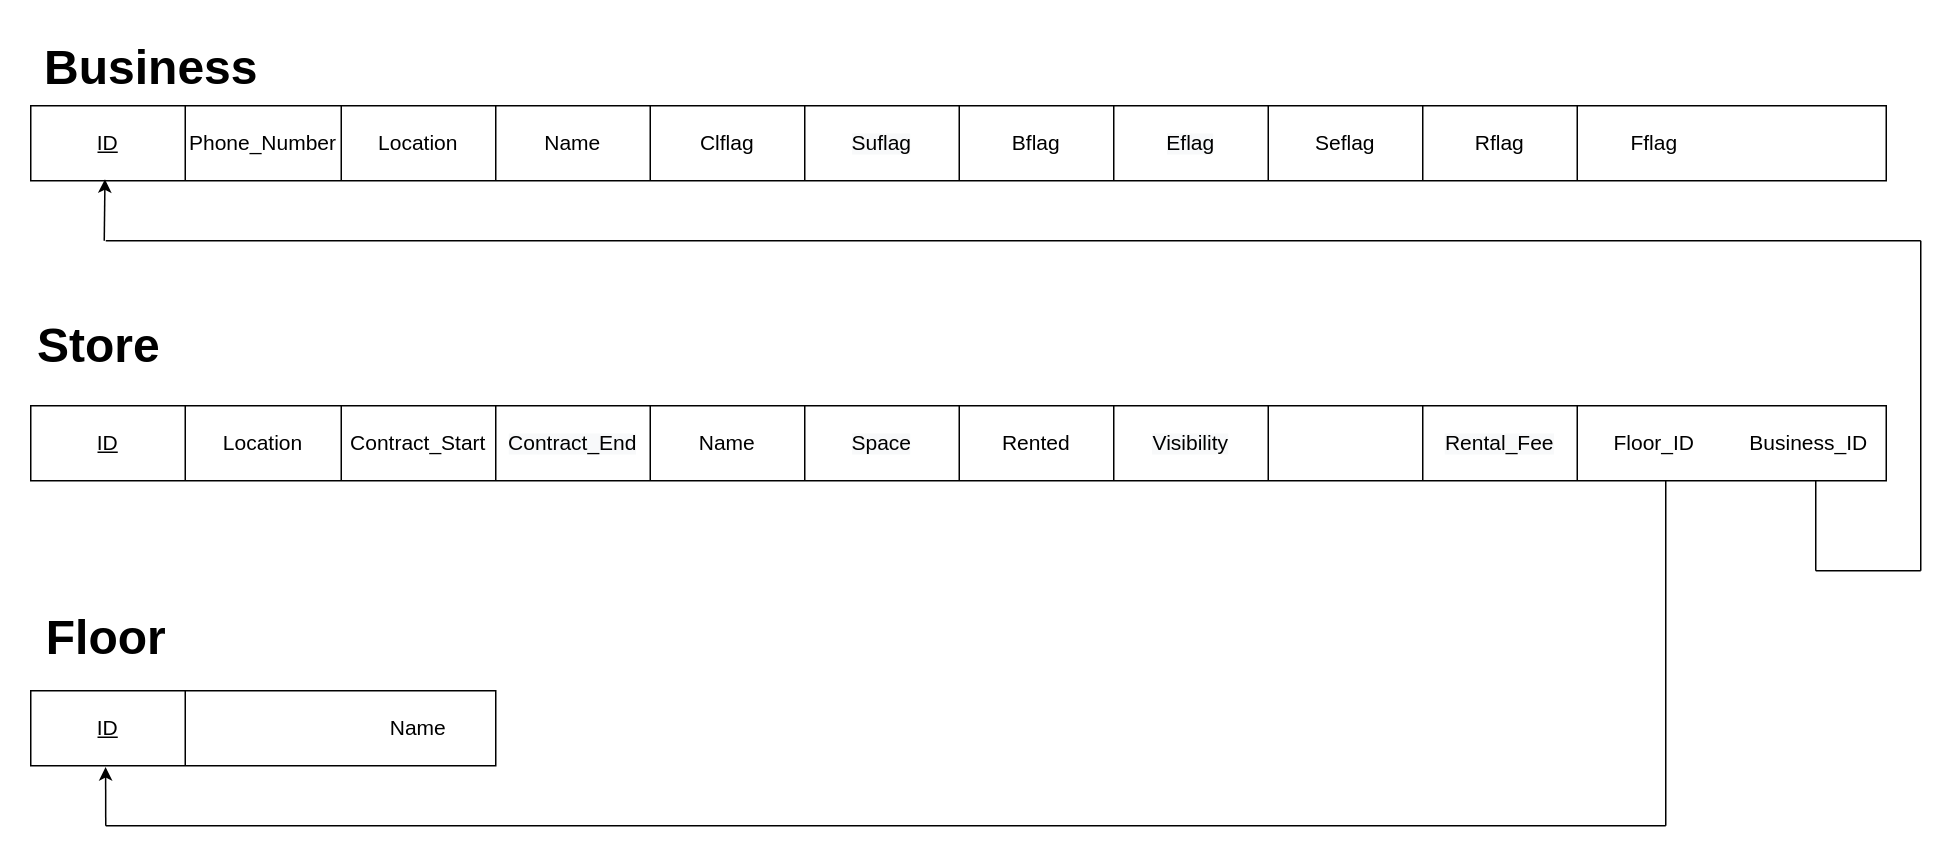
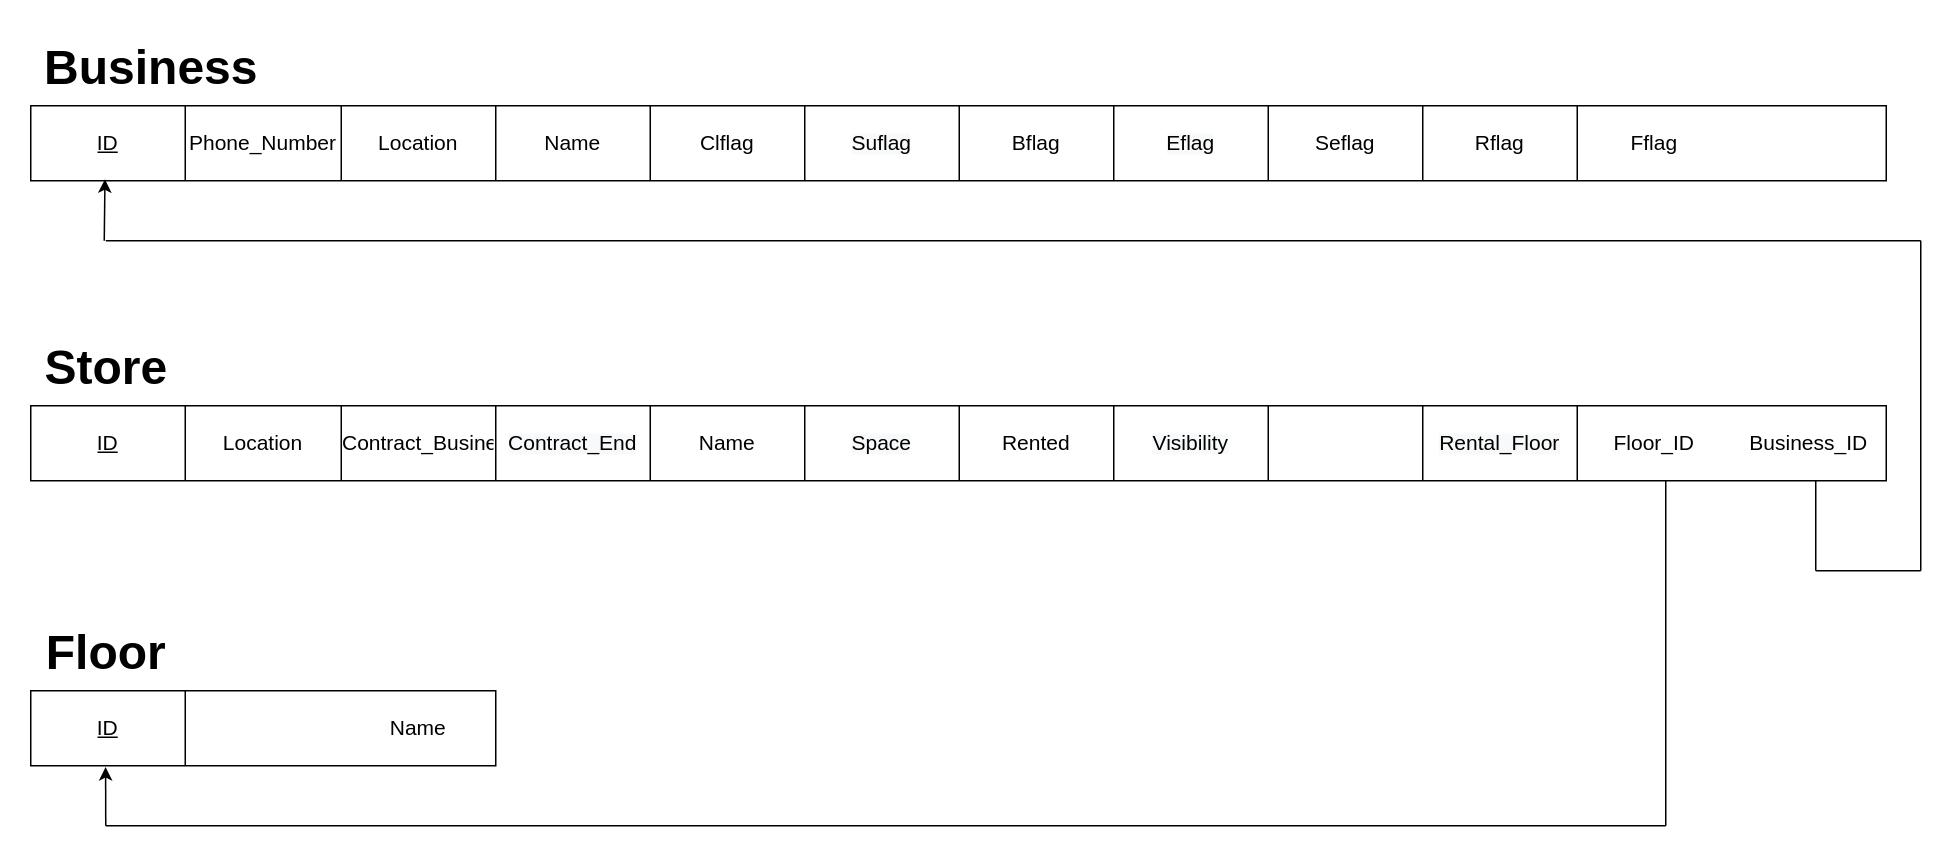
(98, 346) -> (106, 368)
(419, 443) -> (419, 443)
(1500, 443) -> (1500, 443)
(106, 638) -> (106, 653)
